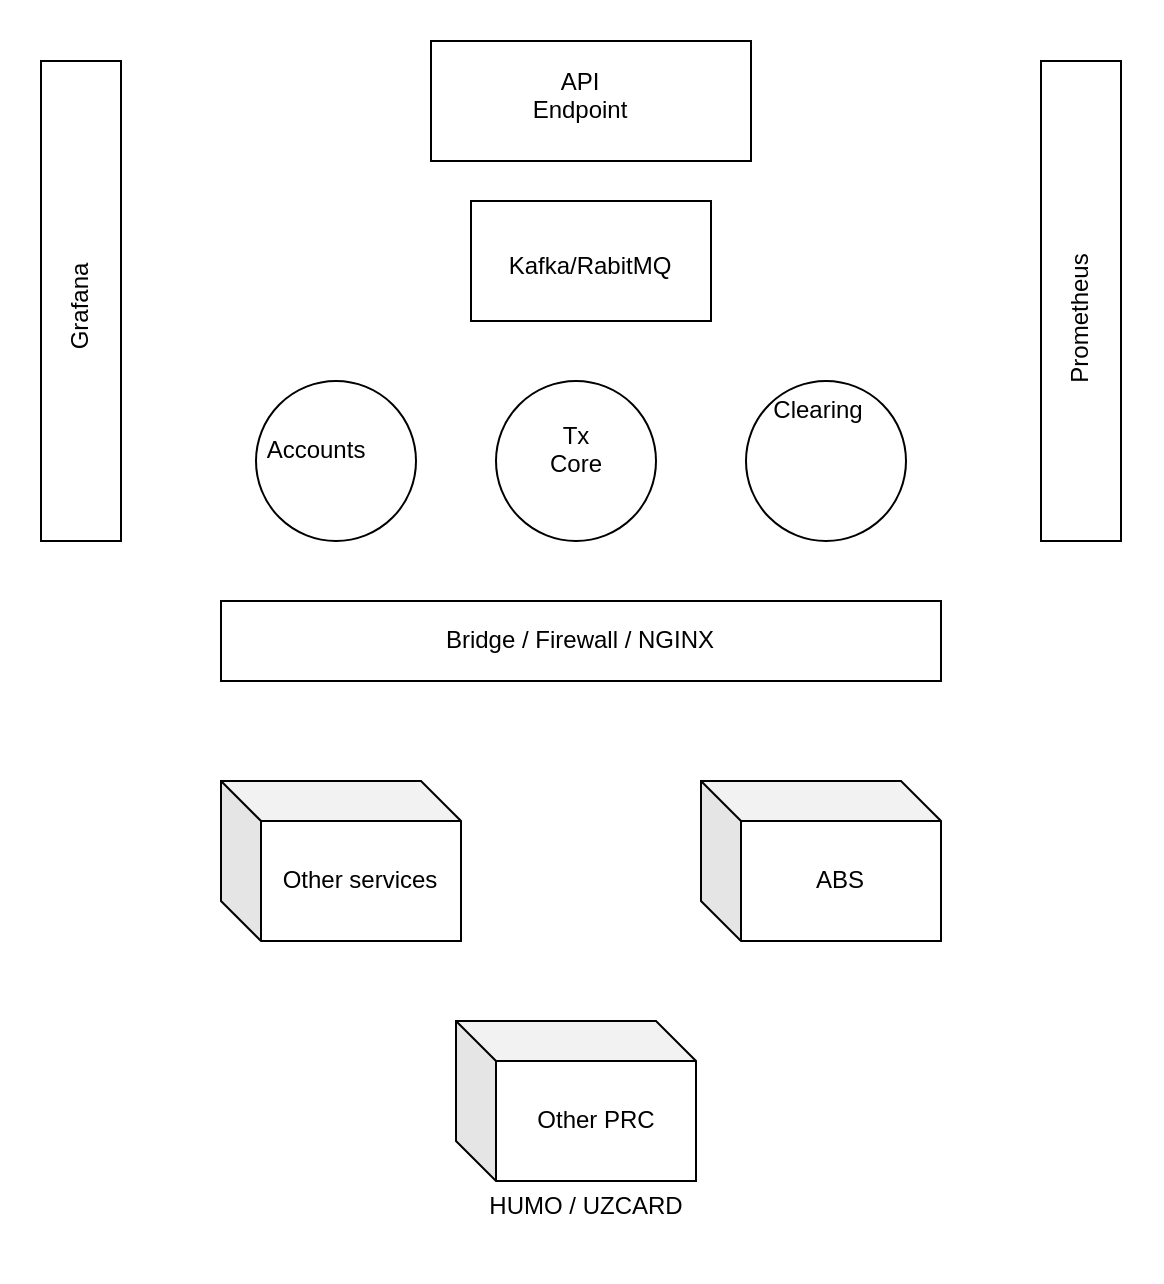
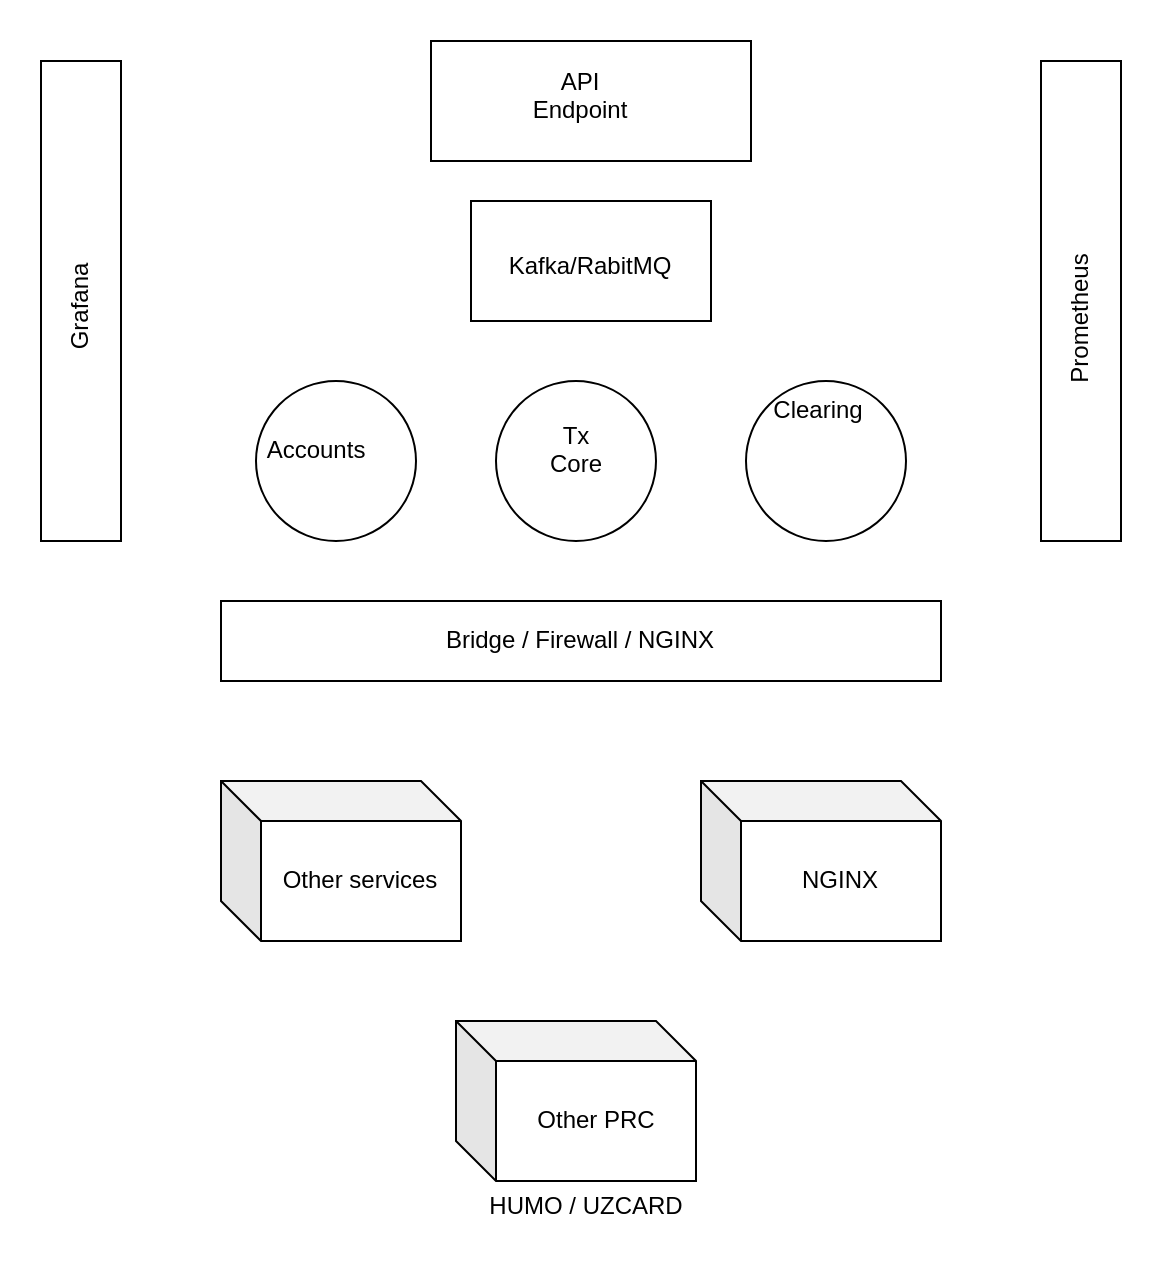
(841, 881) -> (841, 881)
